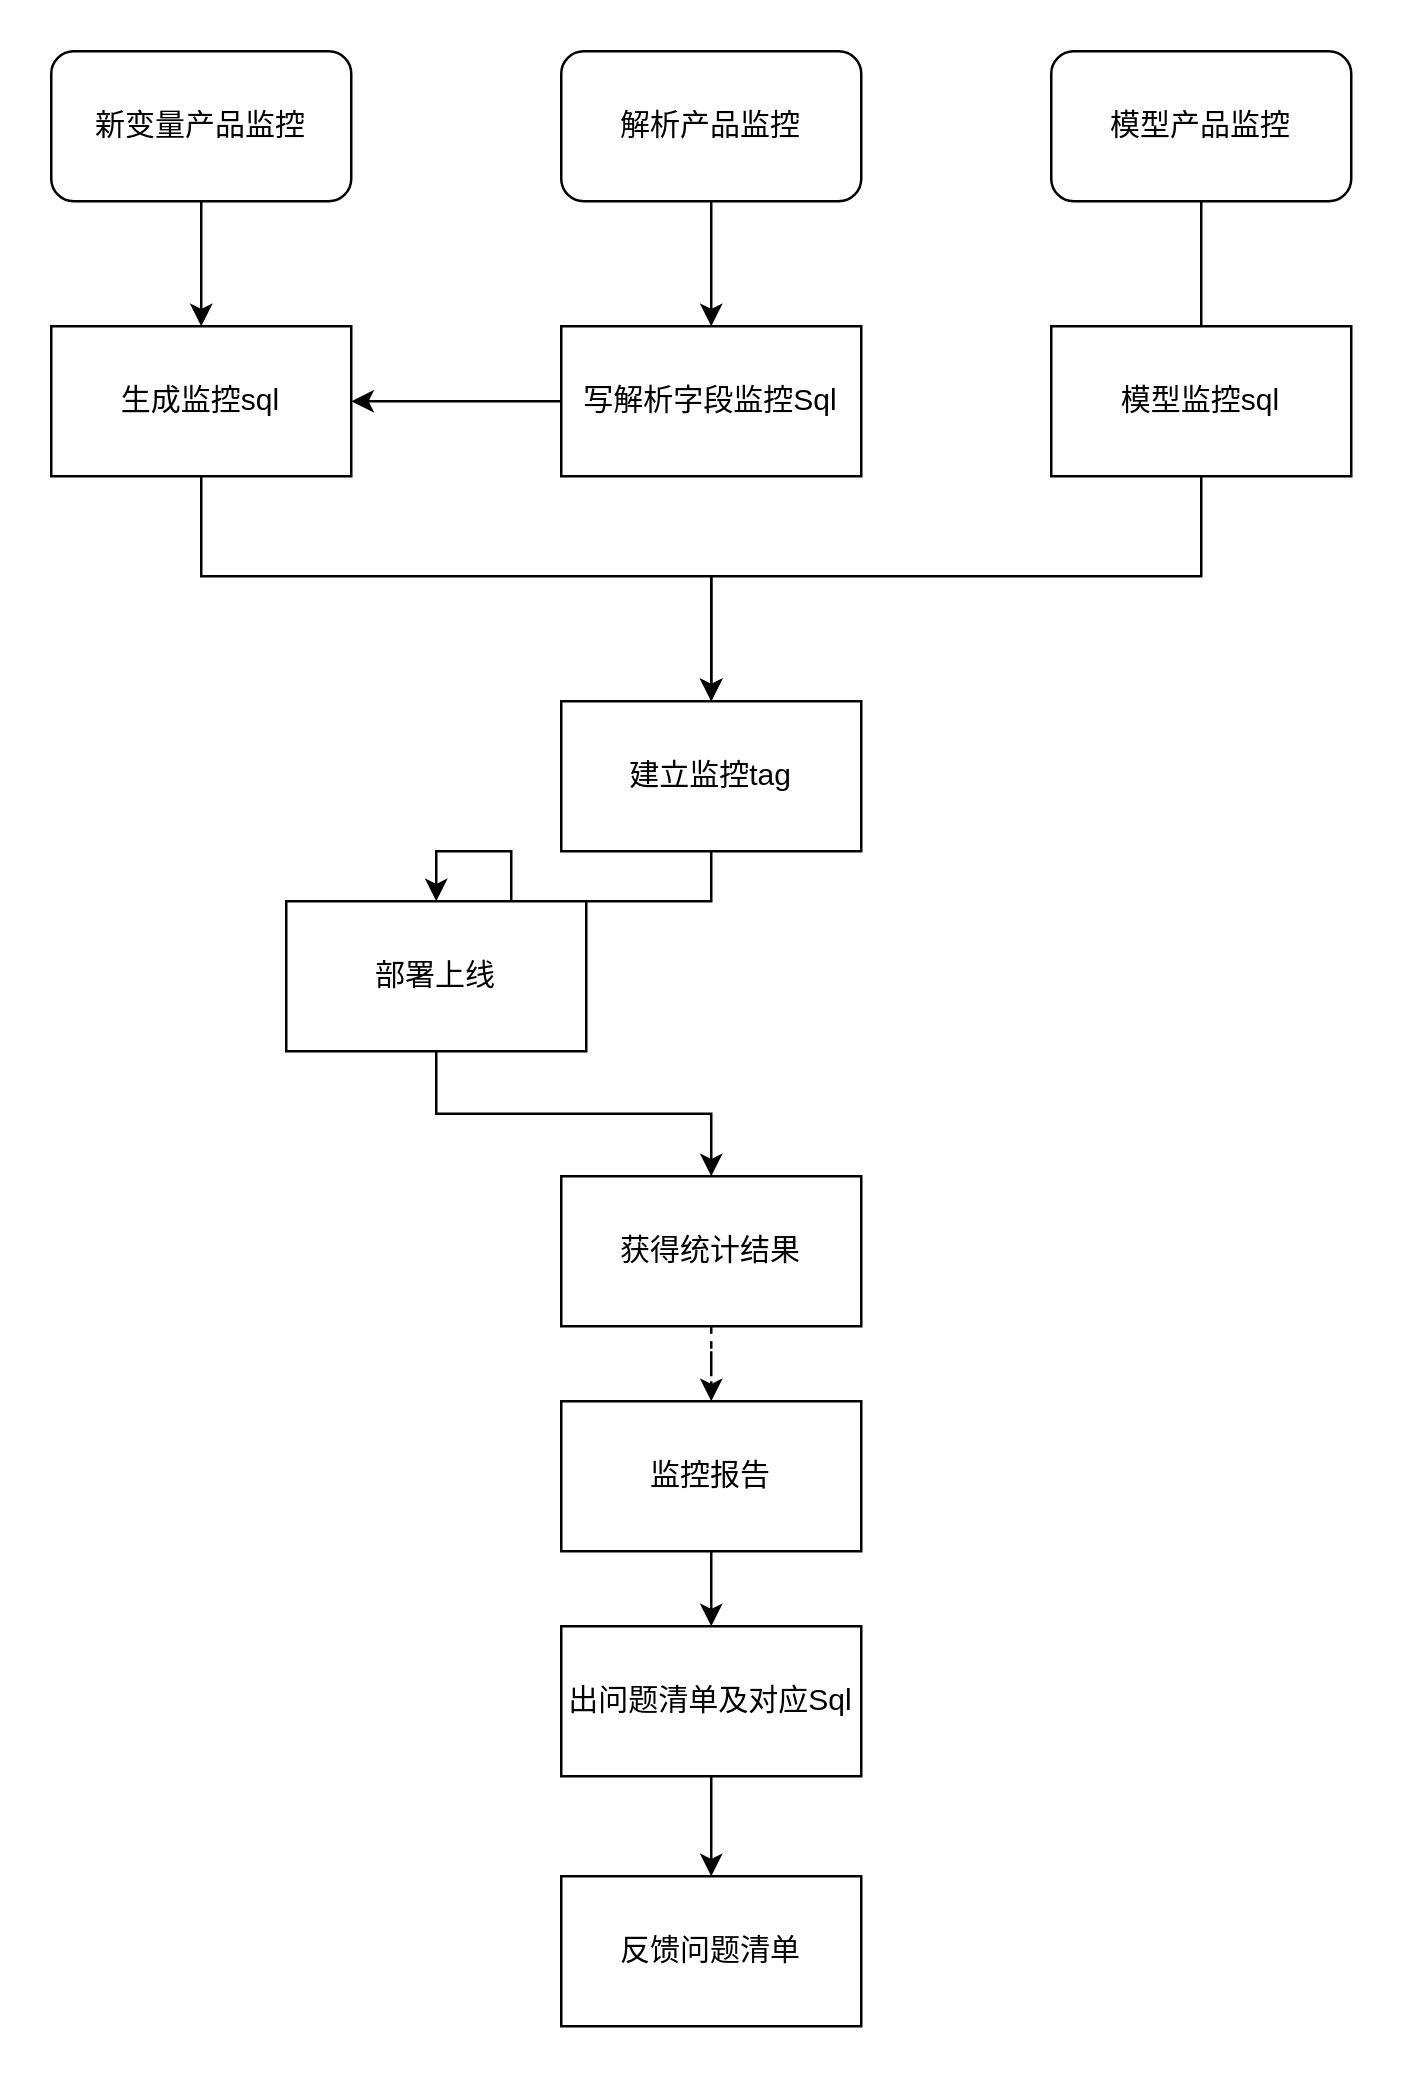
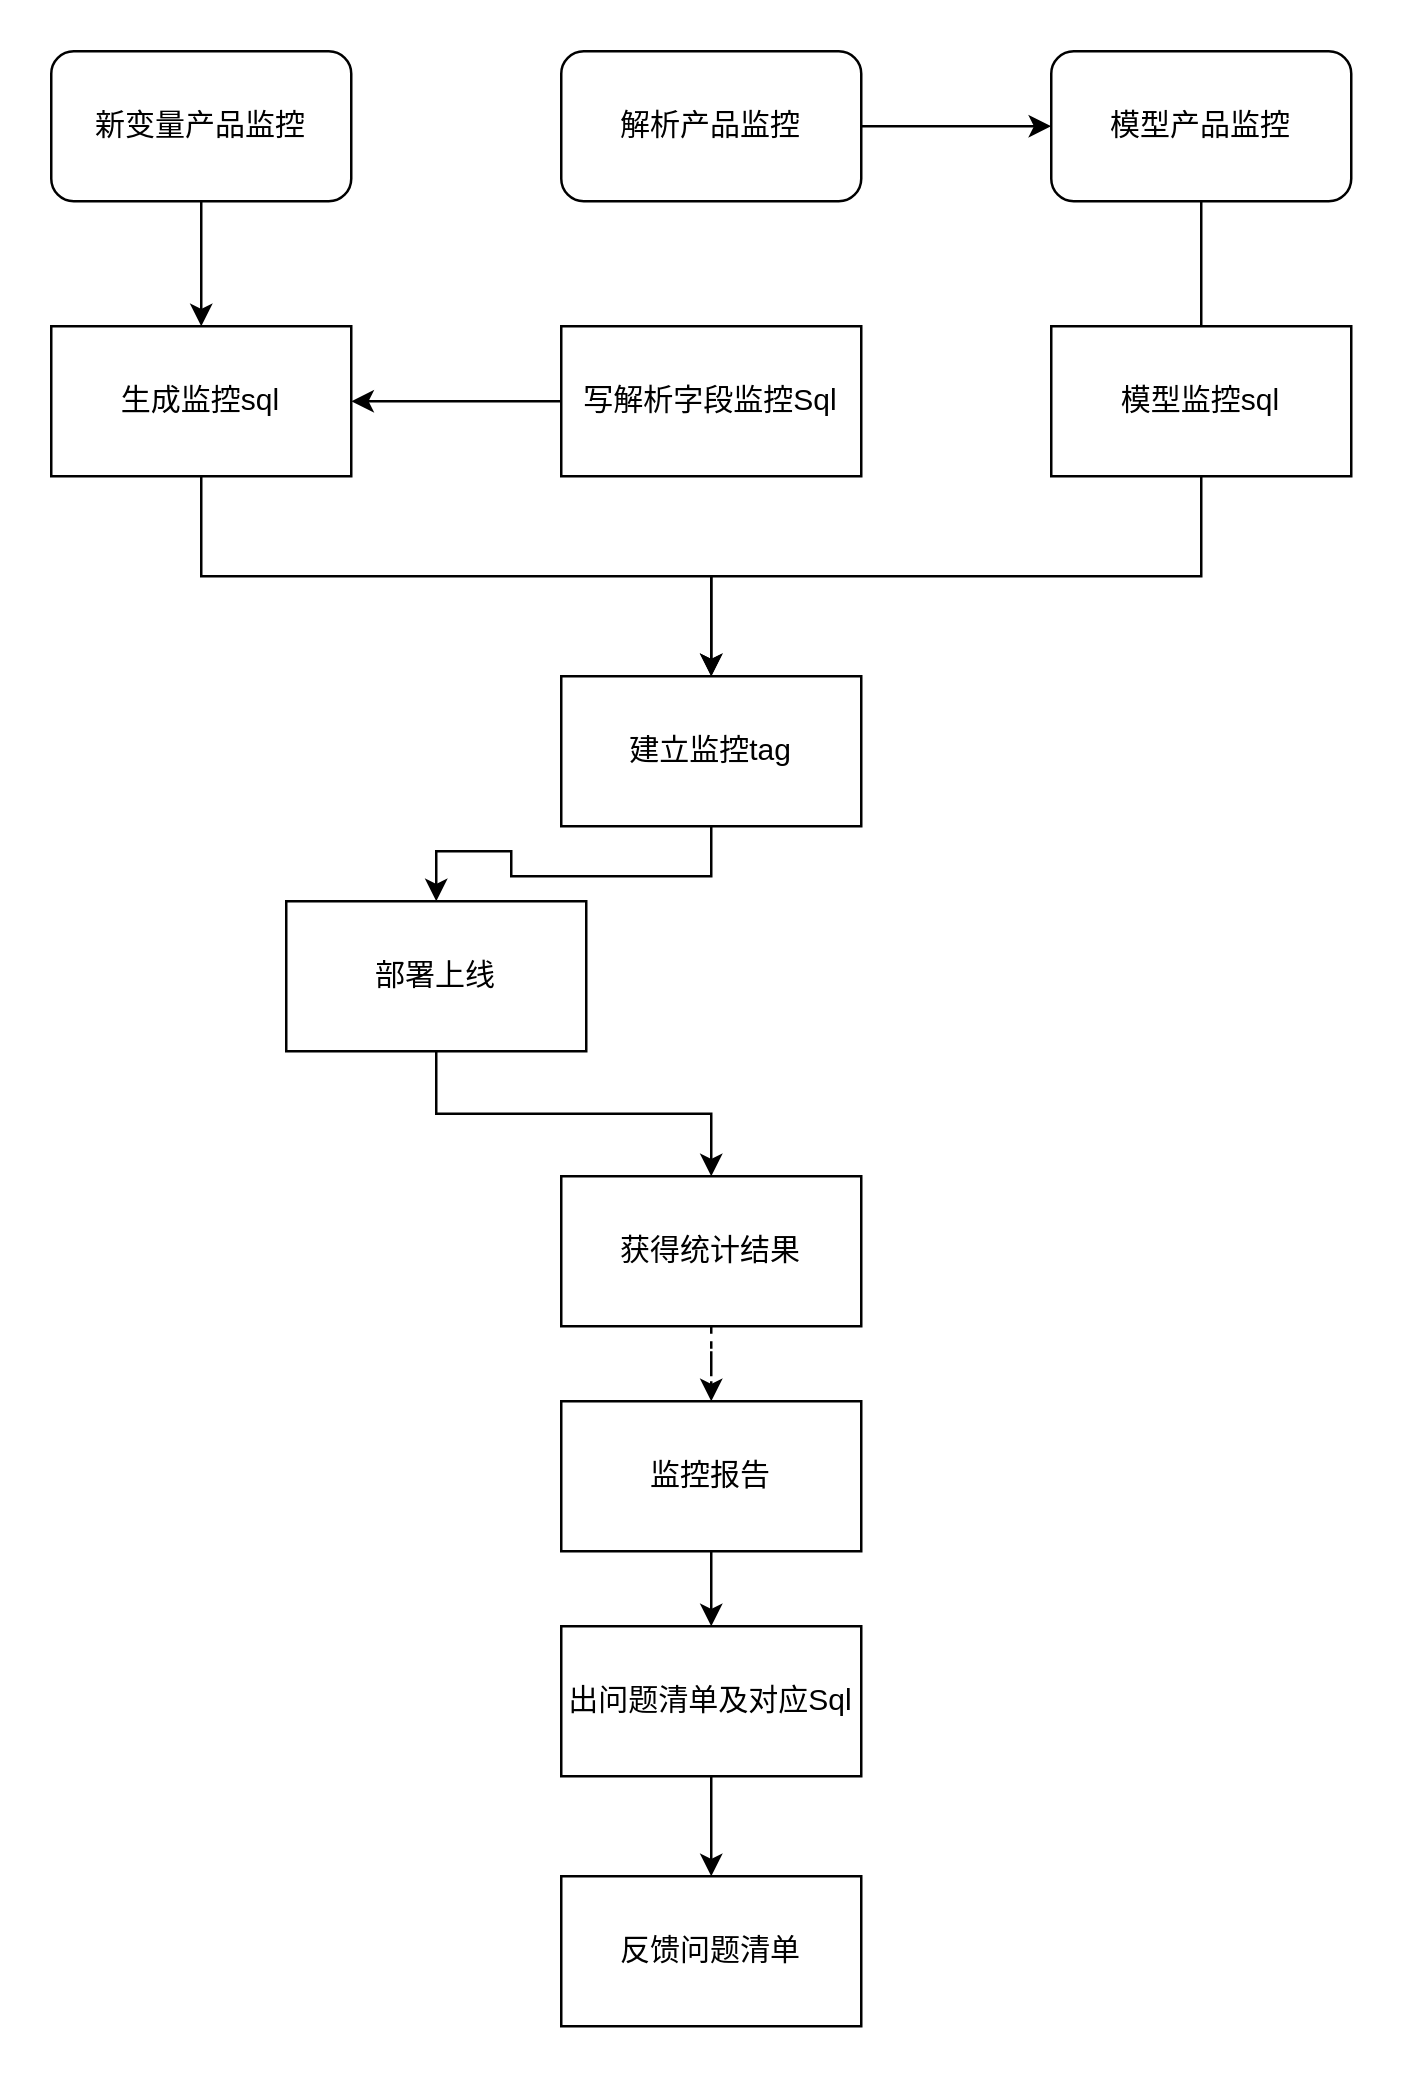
(711, 255) -> (948, 126)
(711, 776) -> (711, 751)
